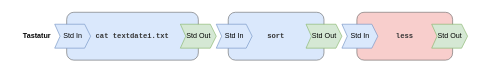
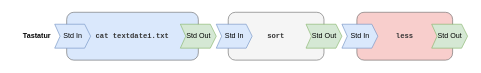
(276, 36) -> (276, 36)
